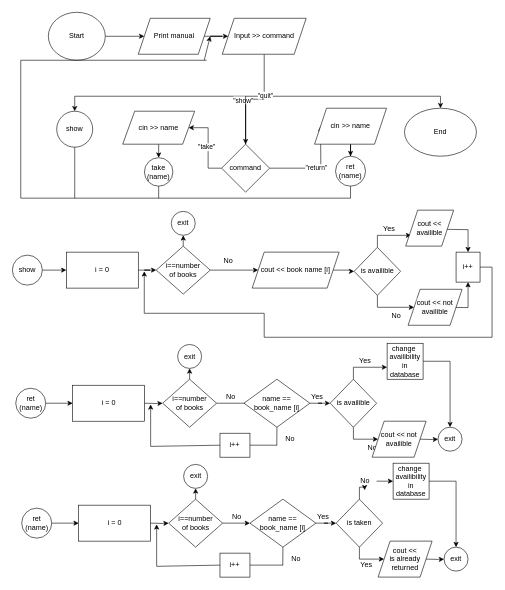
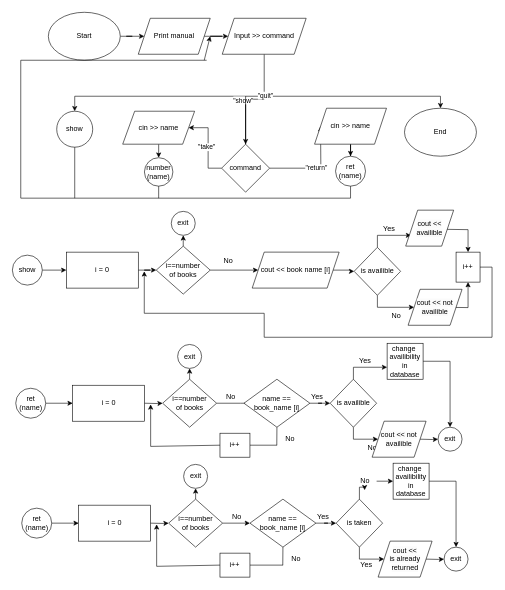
(77, 36) -> (84, 36)
(159, 172) -> (159, 172)
